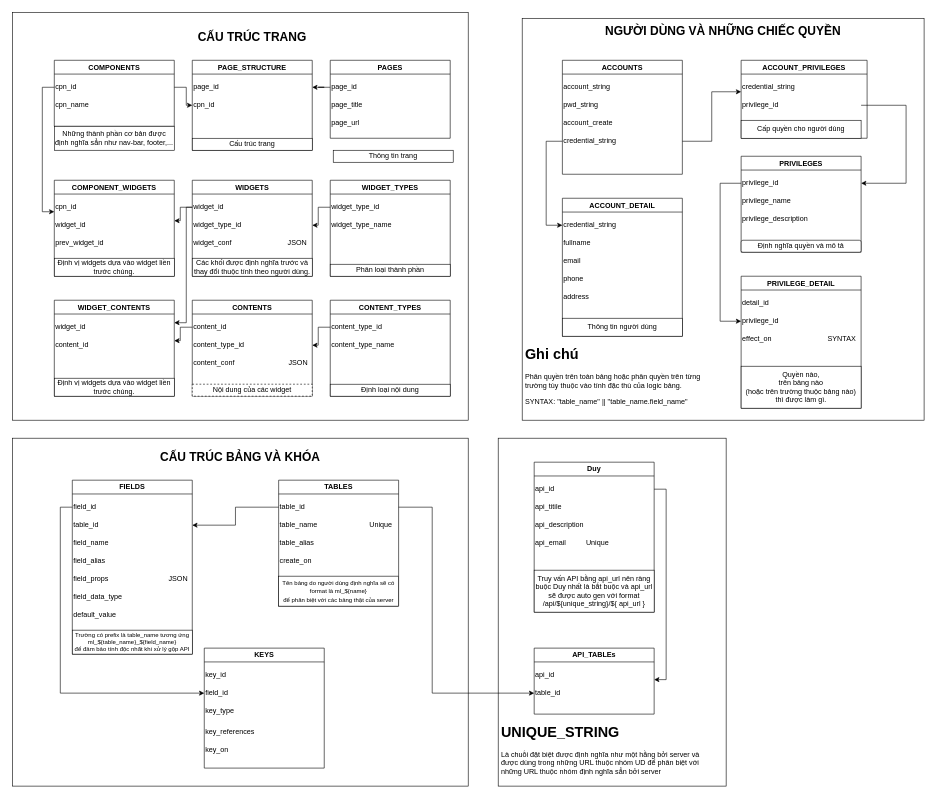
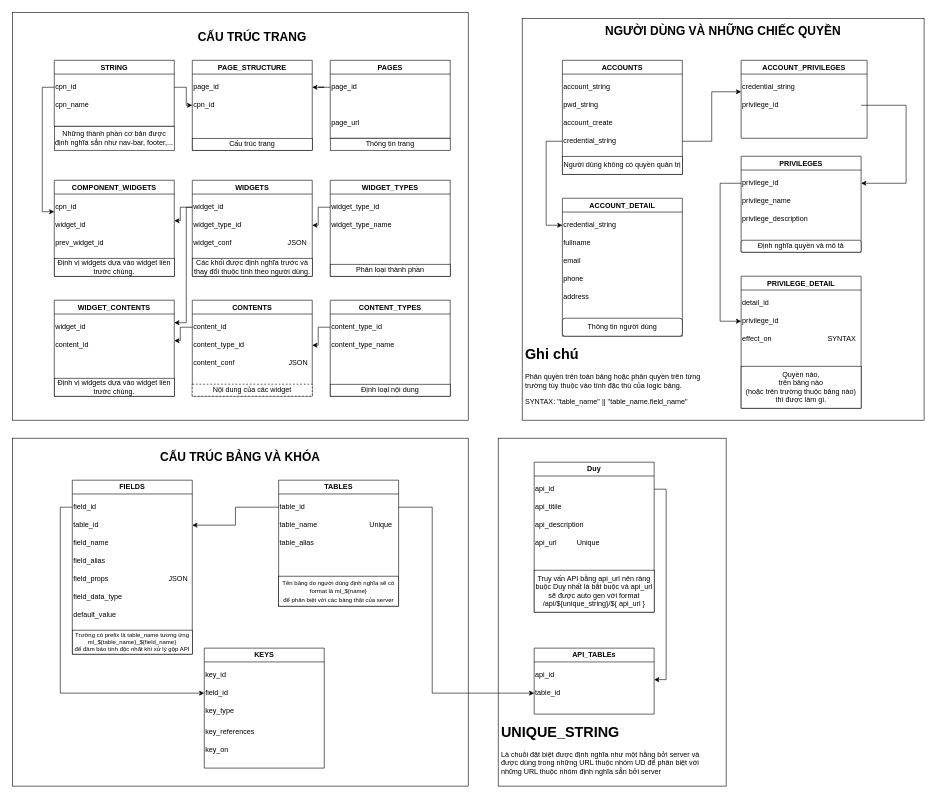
(114, 68) -> (114, 68)
(387, 105) -> none
(801, 129) -> none
(393, 156) -> (390, 144)
none -> (623, 165)
(623, 327) -> (623, 327)
(576, 543) -> (573, 543)
(339, 561) -> none
